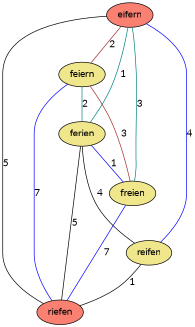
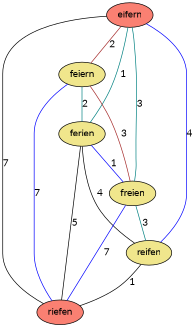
(6, 164) -> (6, 164)
none -> (141, 223)
